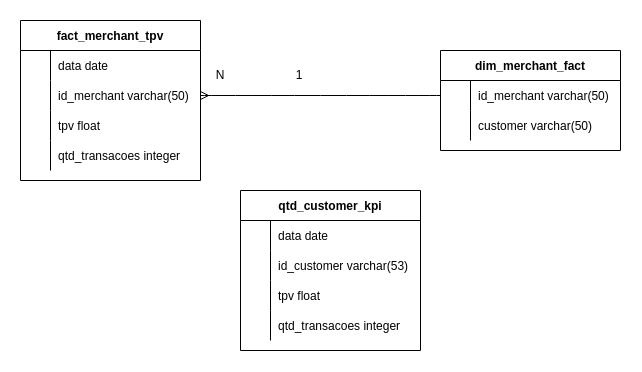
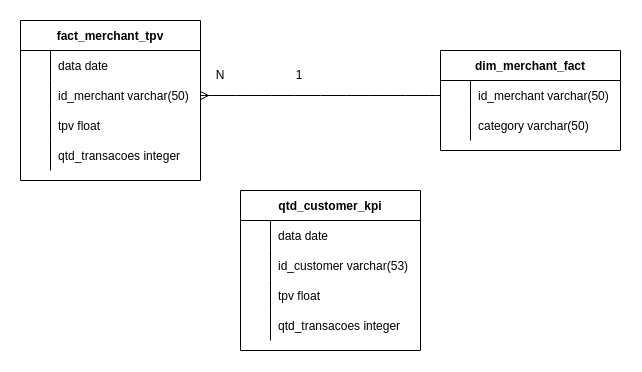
(544, 126) -> (544, 126)
